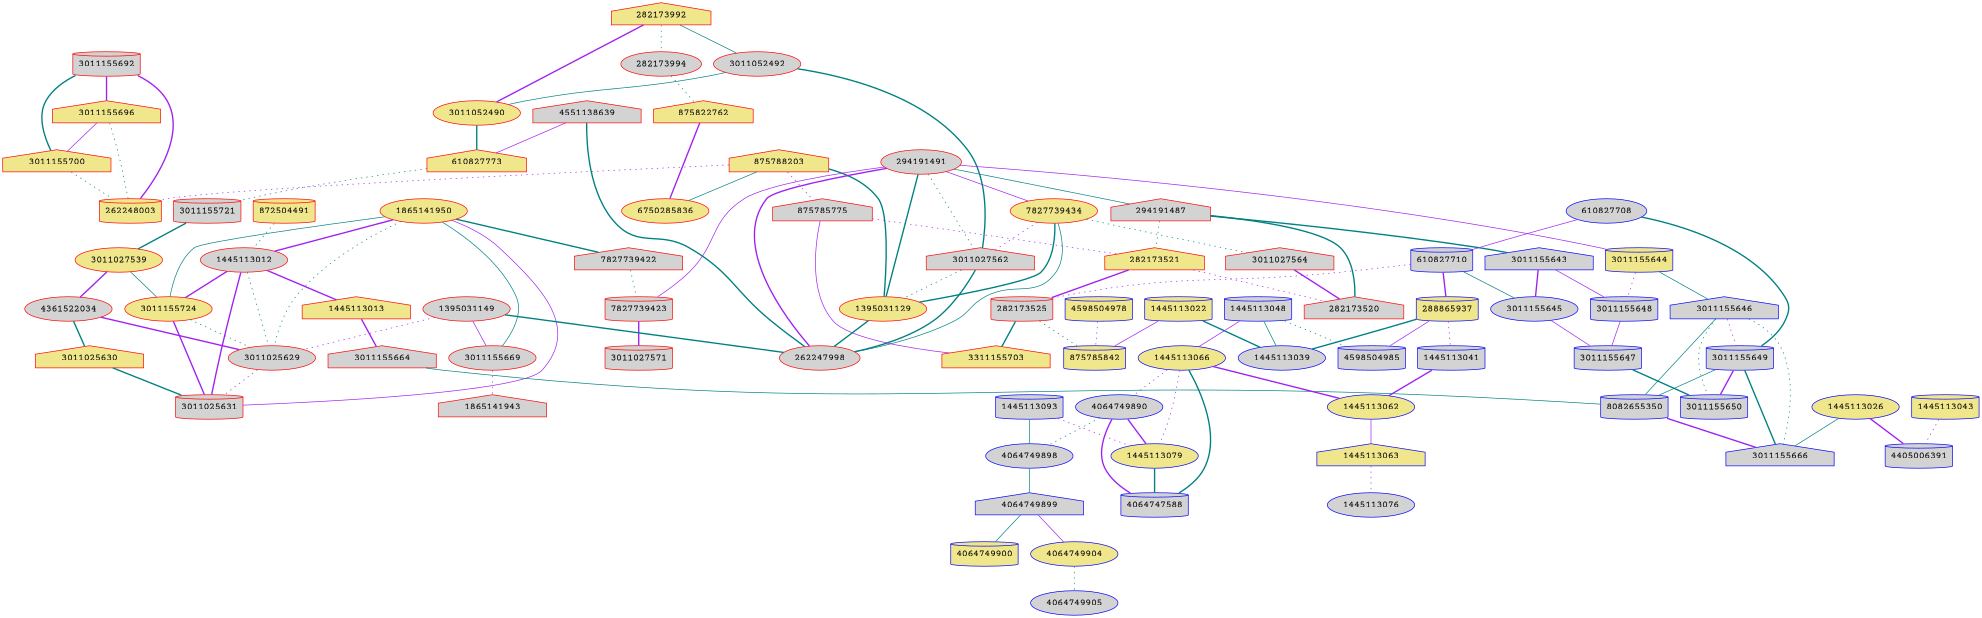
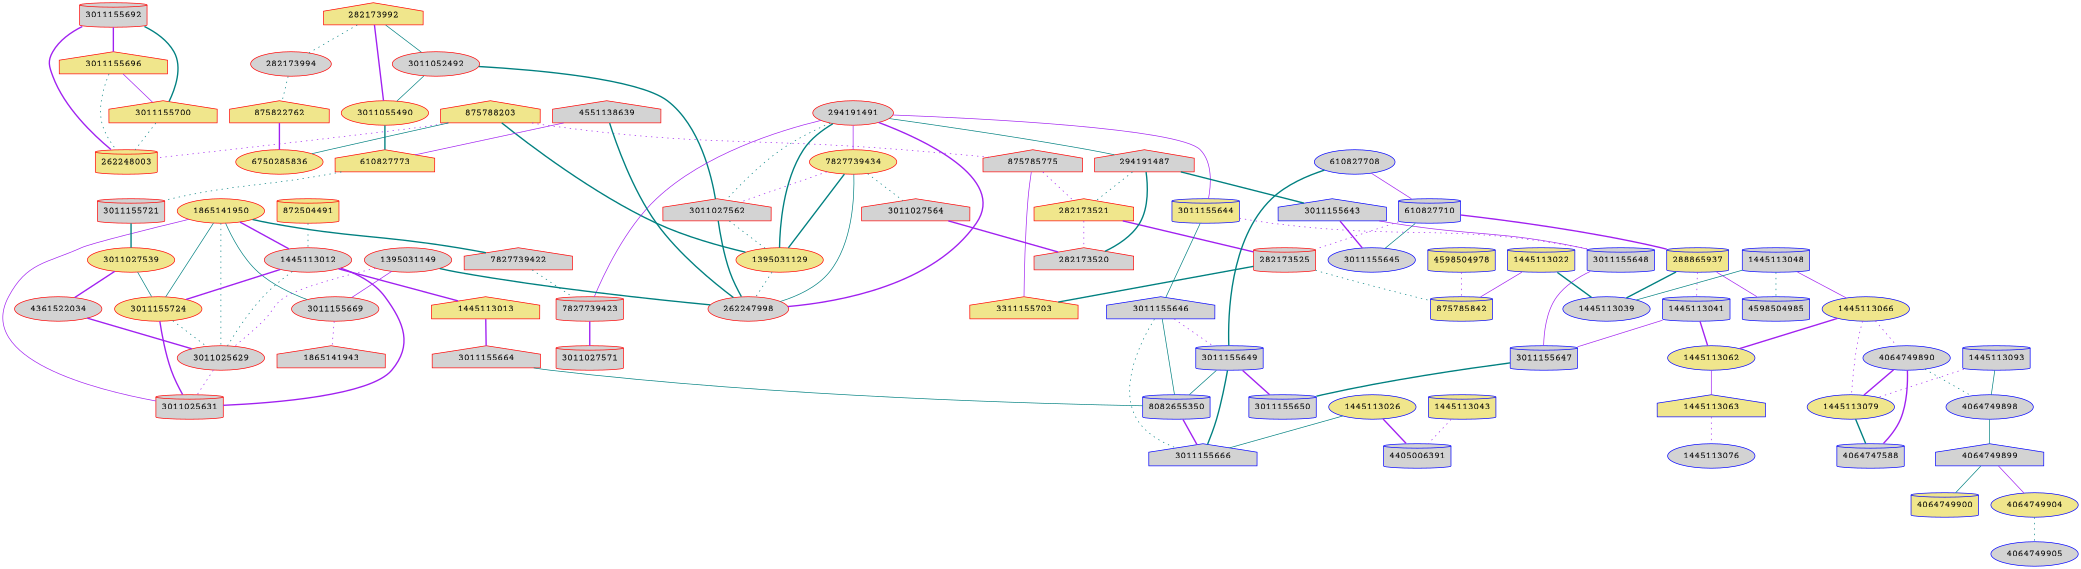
(477, 113) -> (385, 113)
(1570, 333) -> (1620, 333)
(848, 336) -> (764, 285)
(1699, 355) -> none
(90, 358) -> none
(1210, 436) -> none
